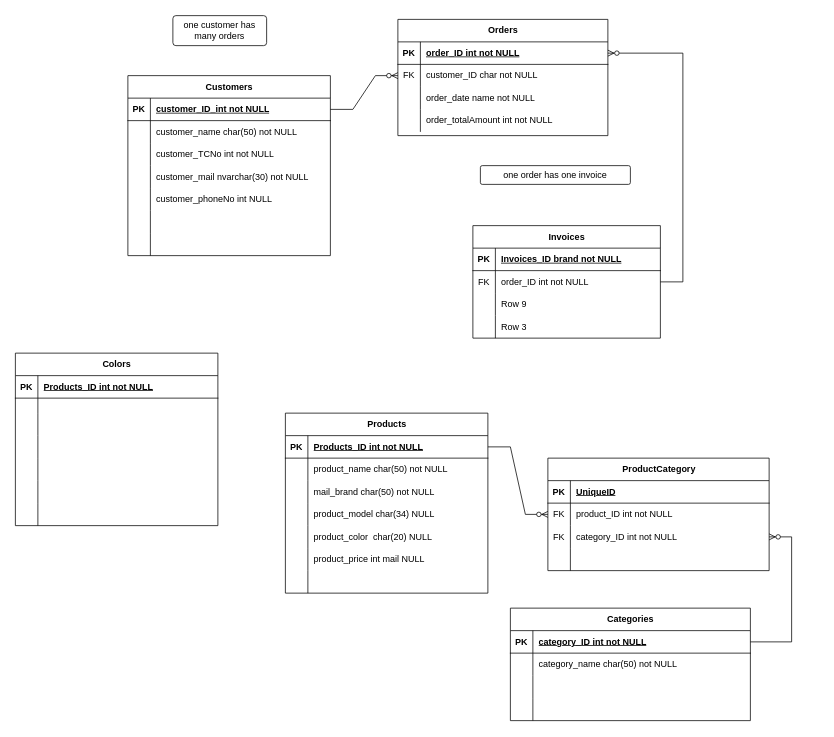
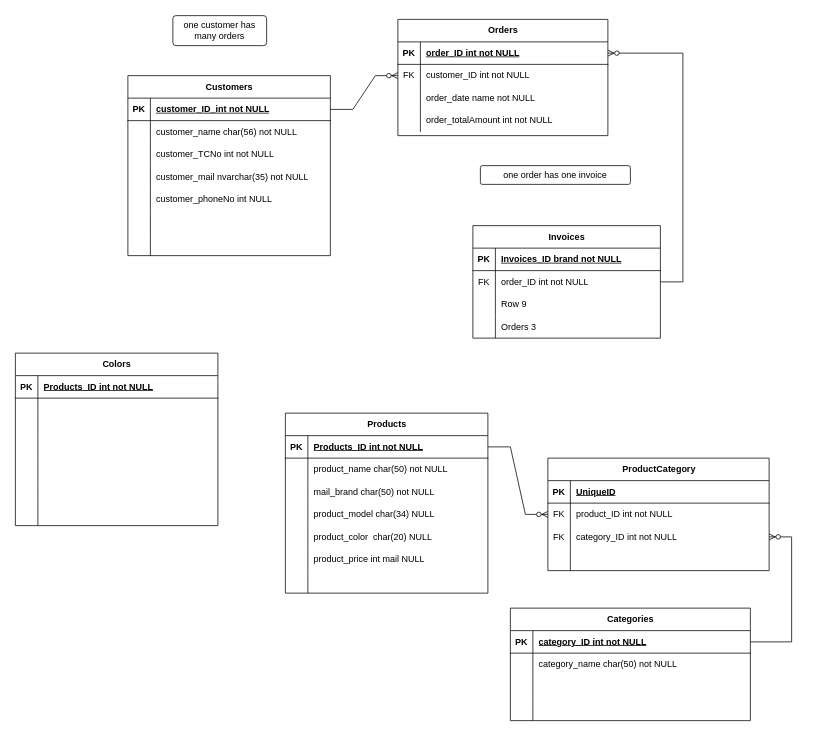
(486, 75) -> (482, 75)
(231, 132) -> (231, 132)
(239, 177) -> (239, 177)
(513, 327) -> (520, 327)
